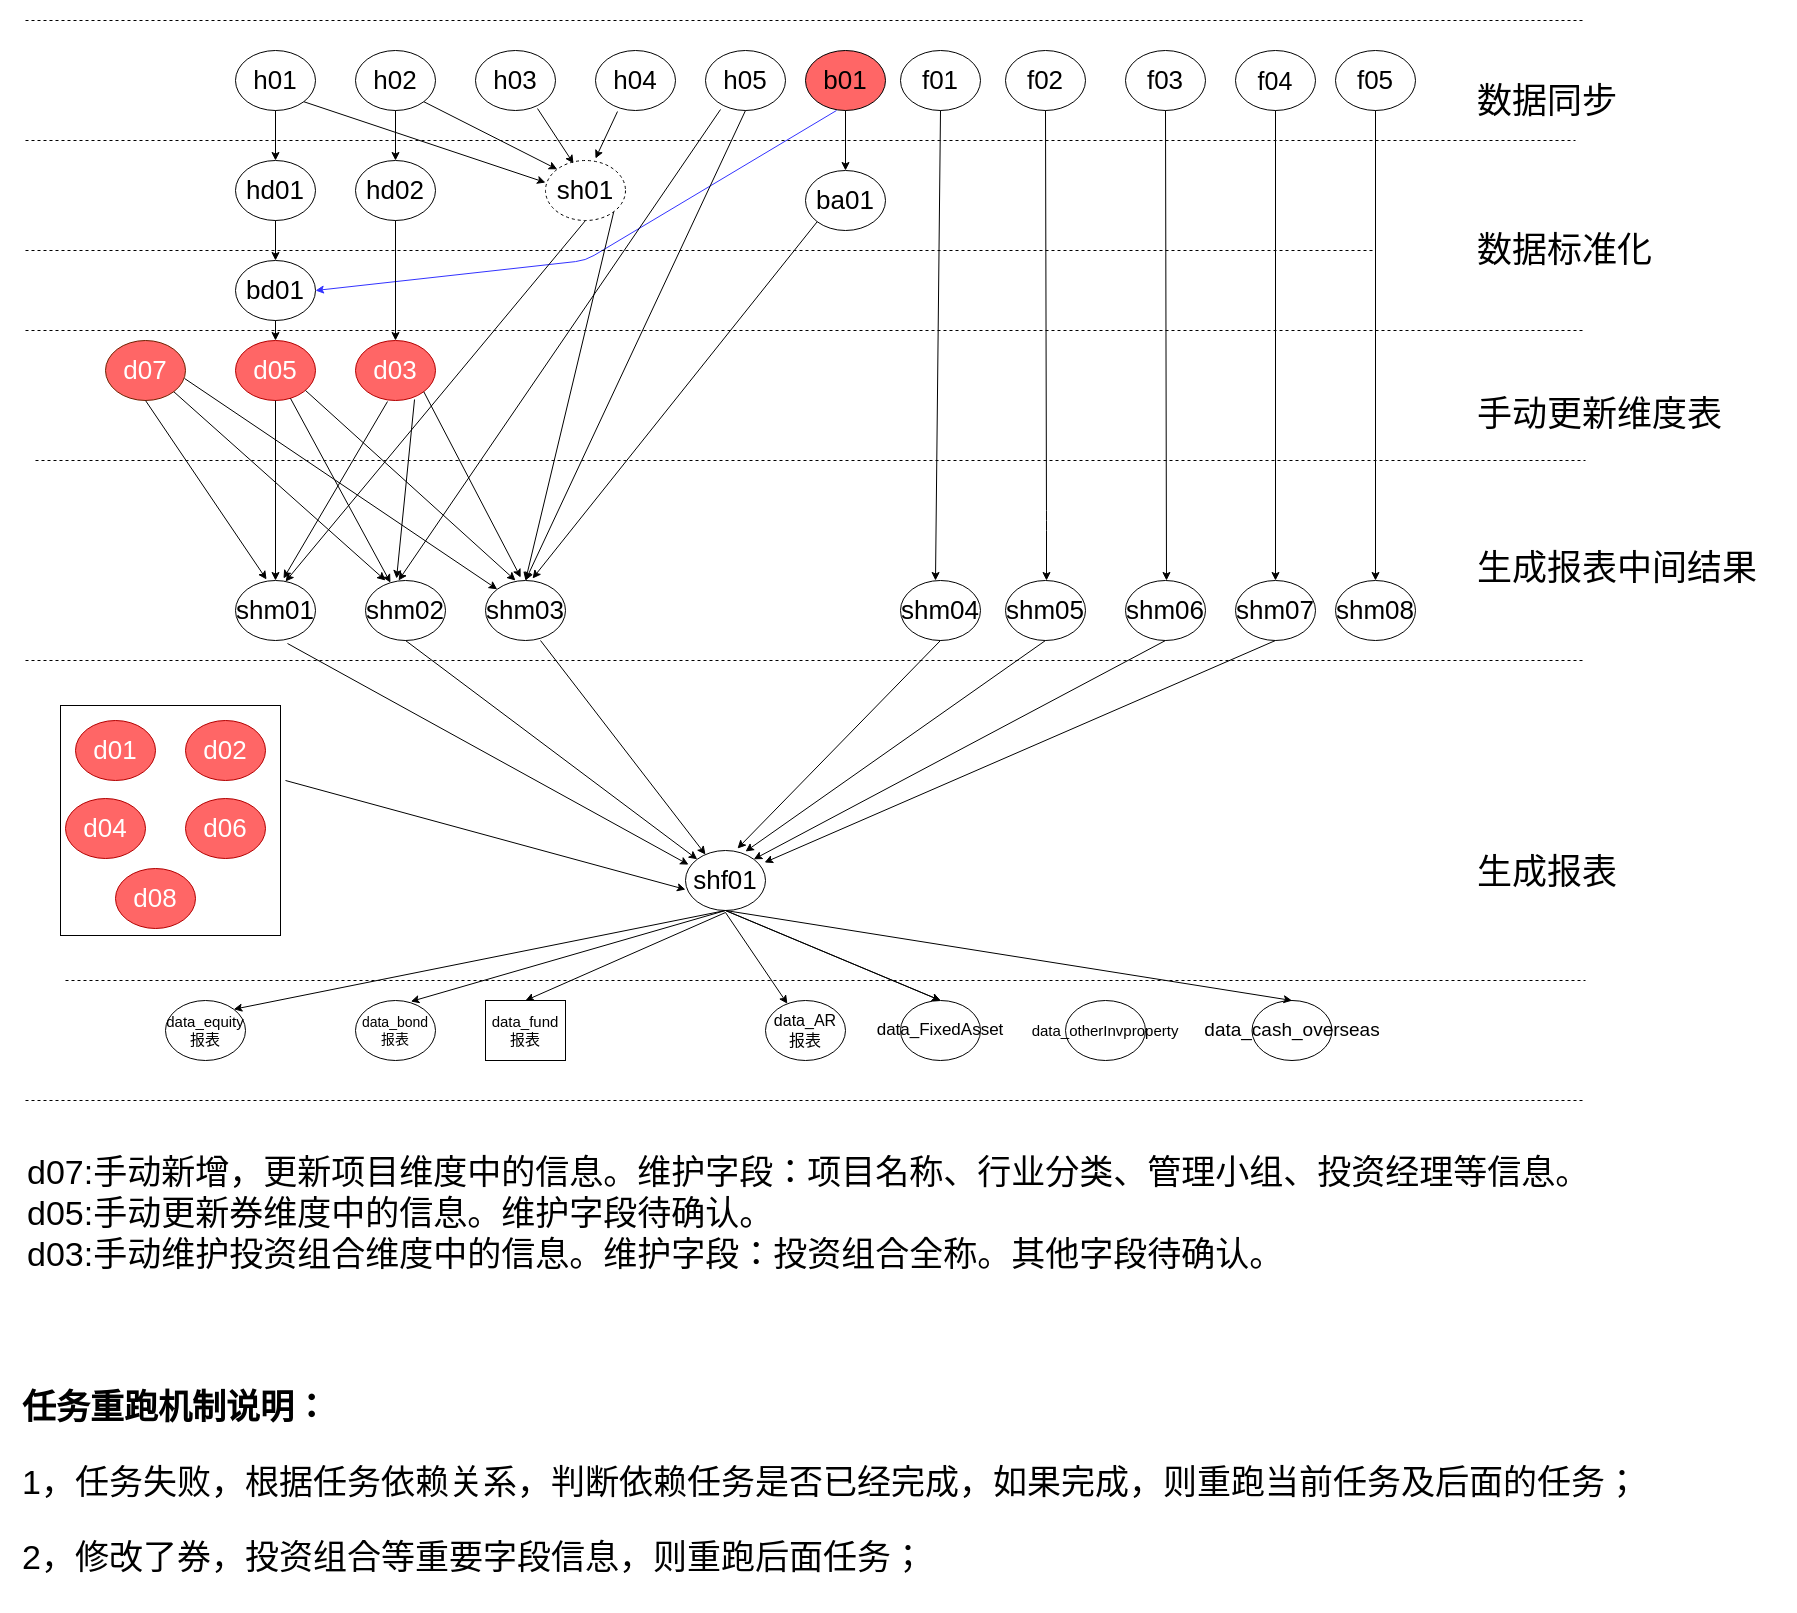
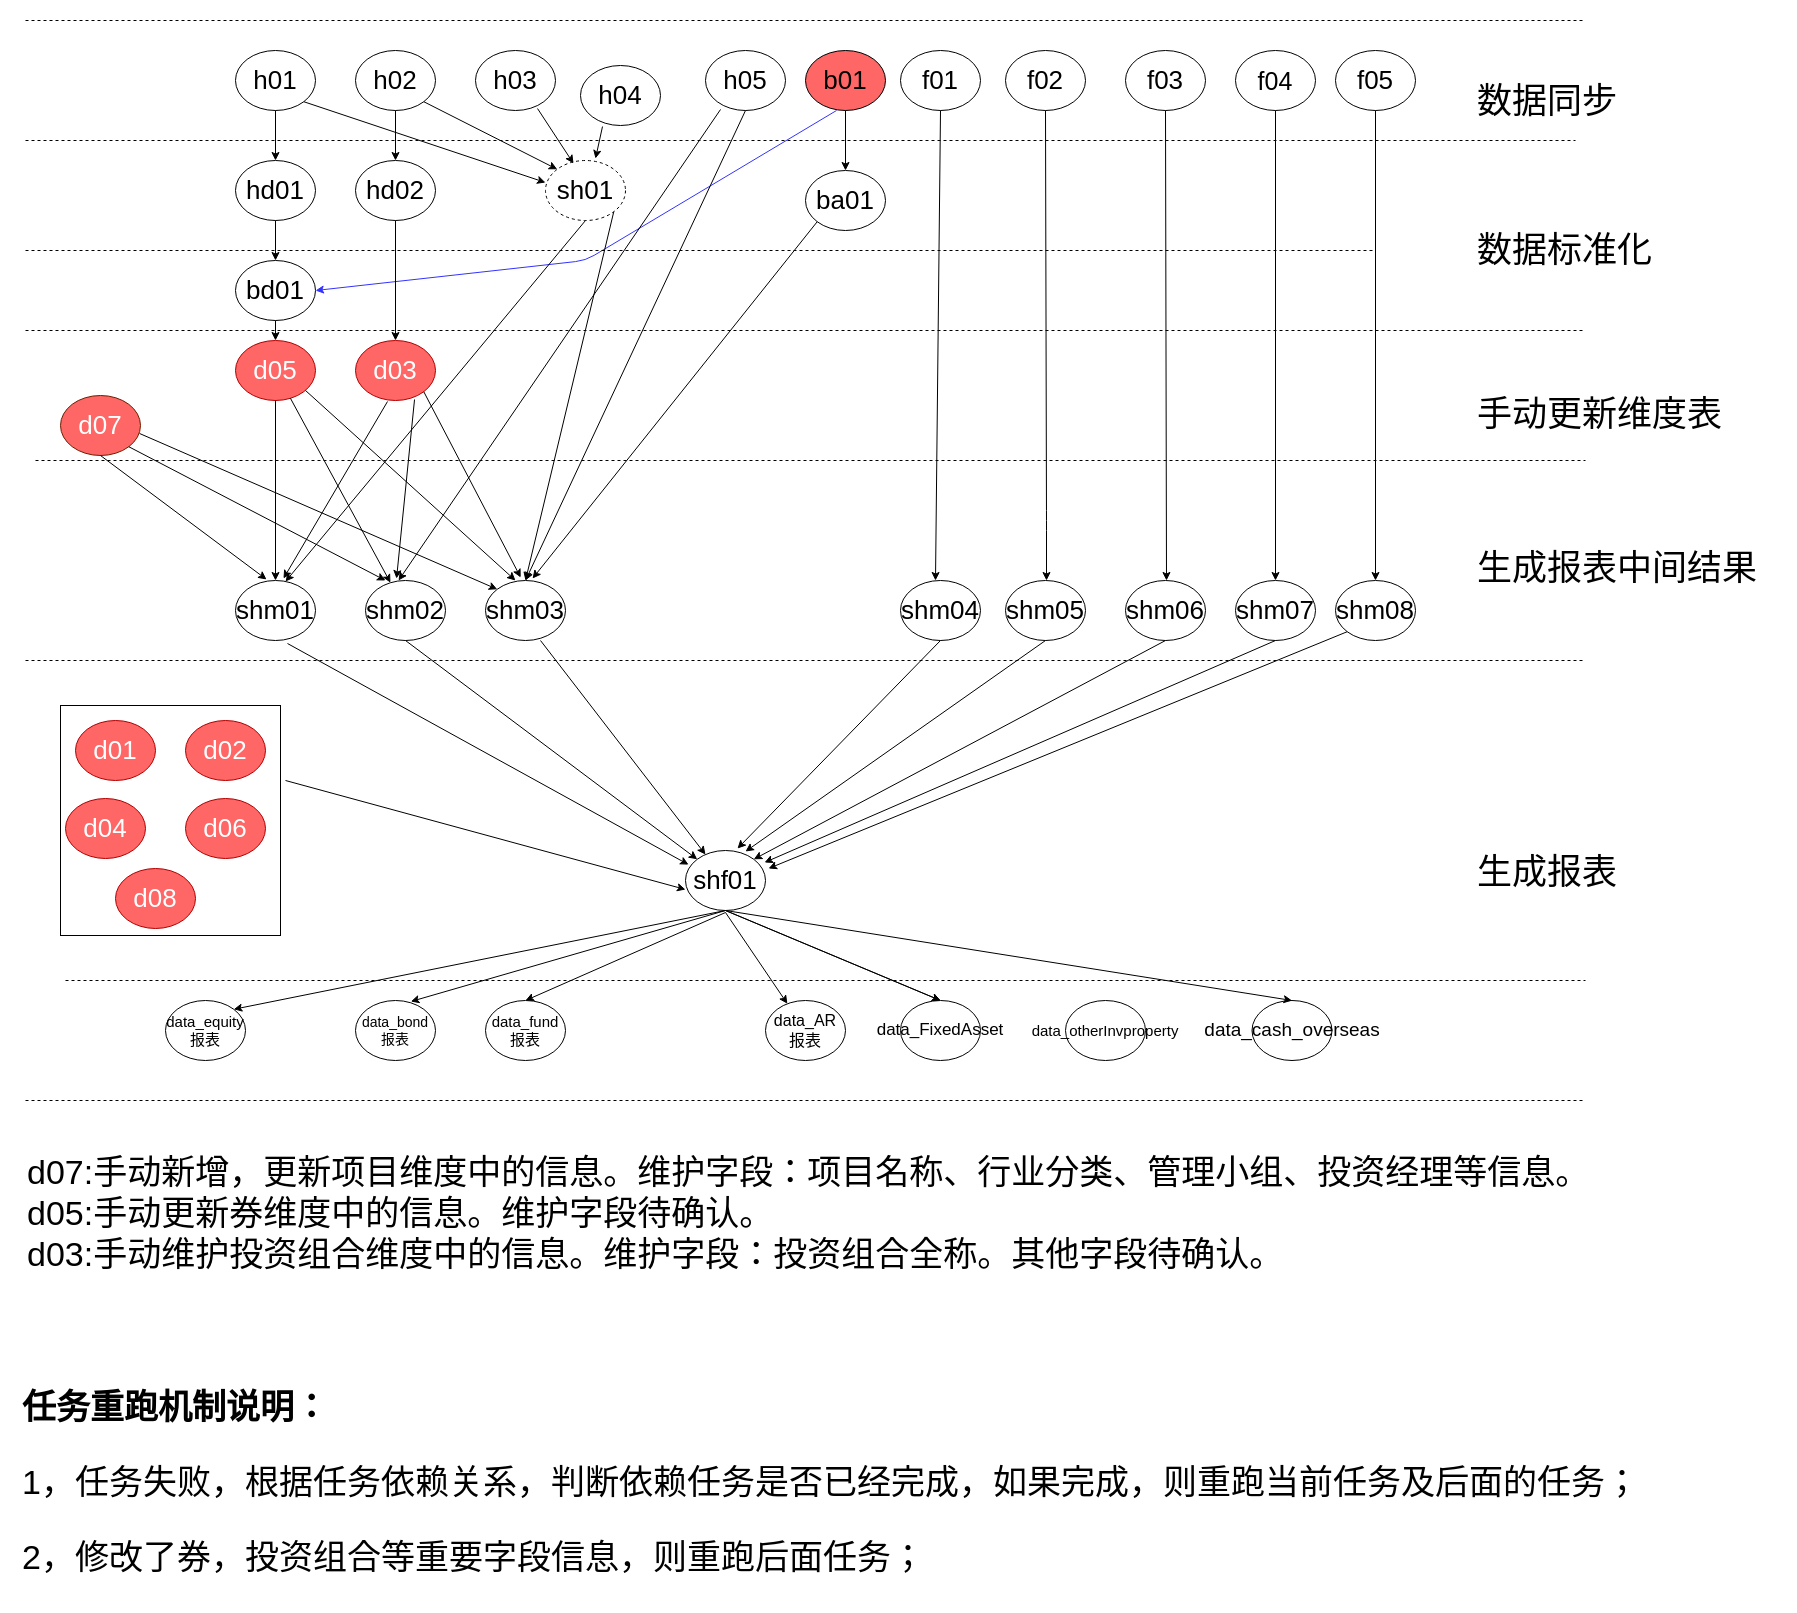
(636, 81) -> (621, 96)
(146, 371) -> (101, 426)
none -> (1025, 764)
(526, 1031) -> (526, 1031)
